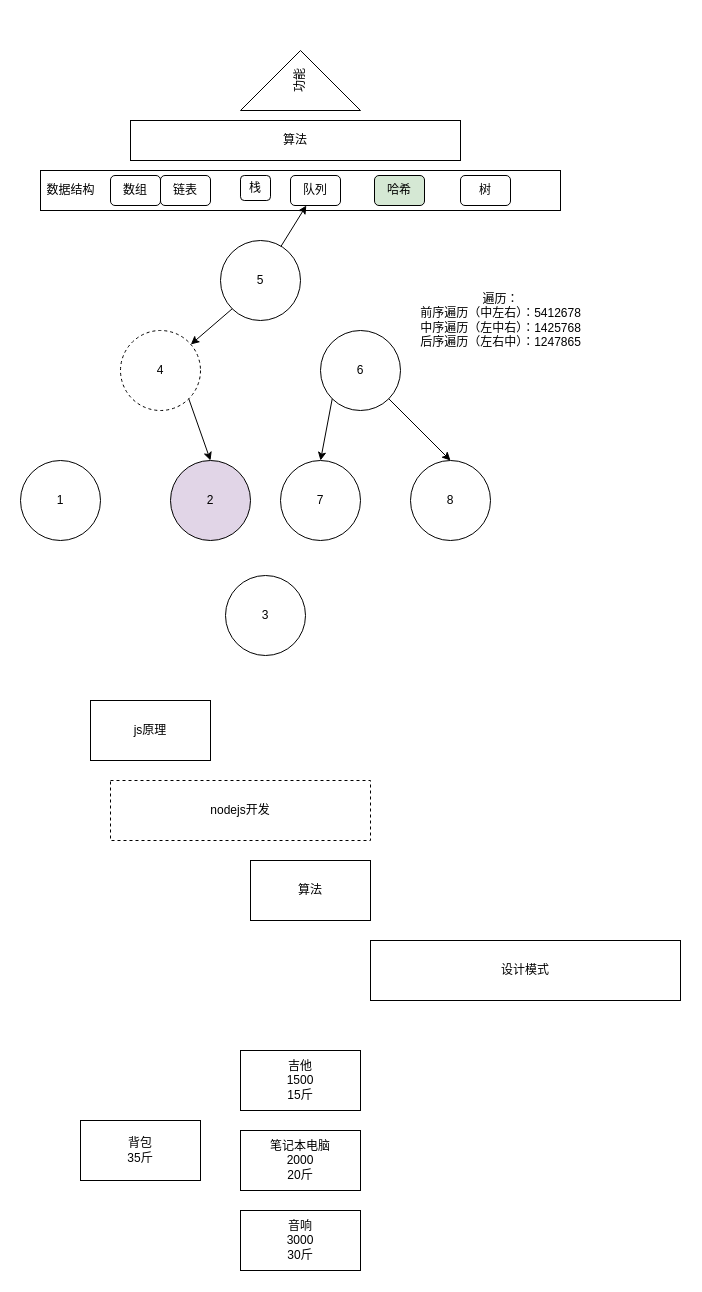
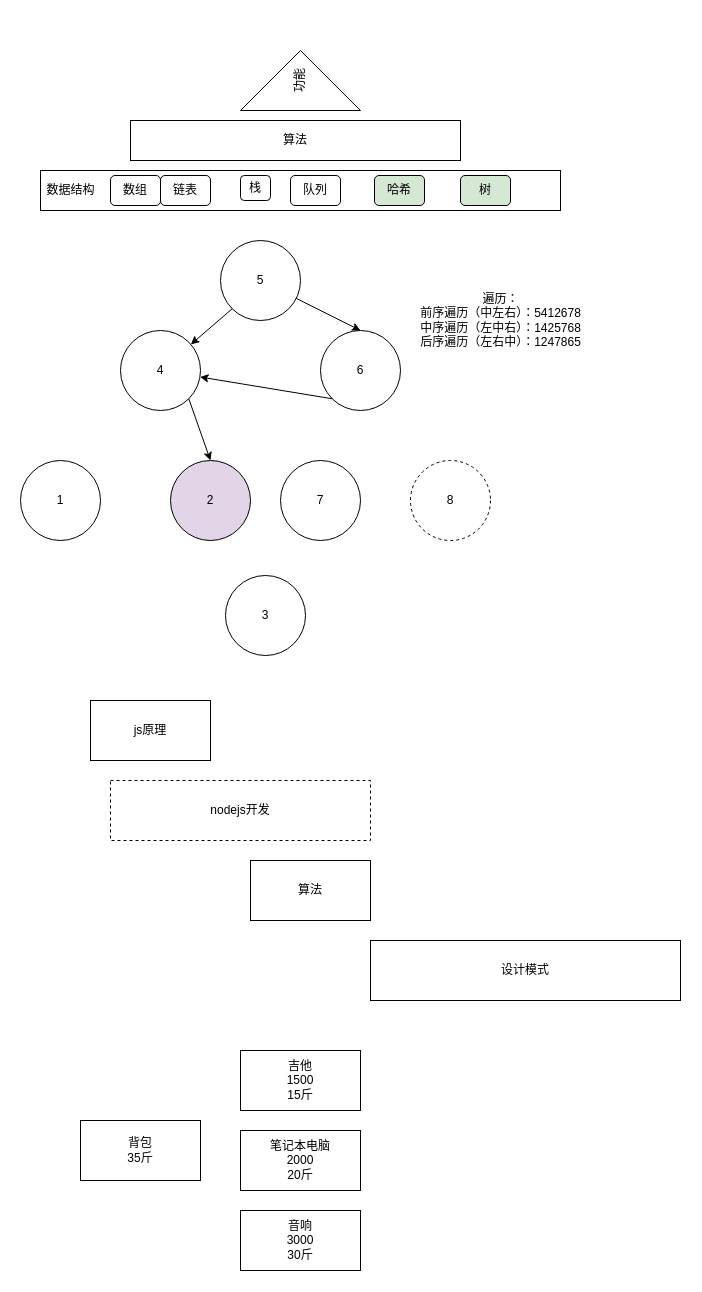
(486, 191) -> (486, 191)
(292, 229) -> (325, 313)
(161, 371) -> (161, 371)
(327, 427) -> (270, 388)
(417, 427) -> none
(451, 501) -> (451, 501)
